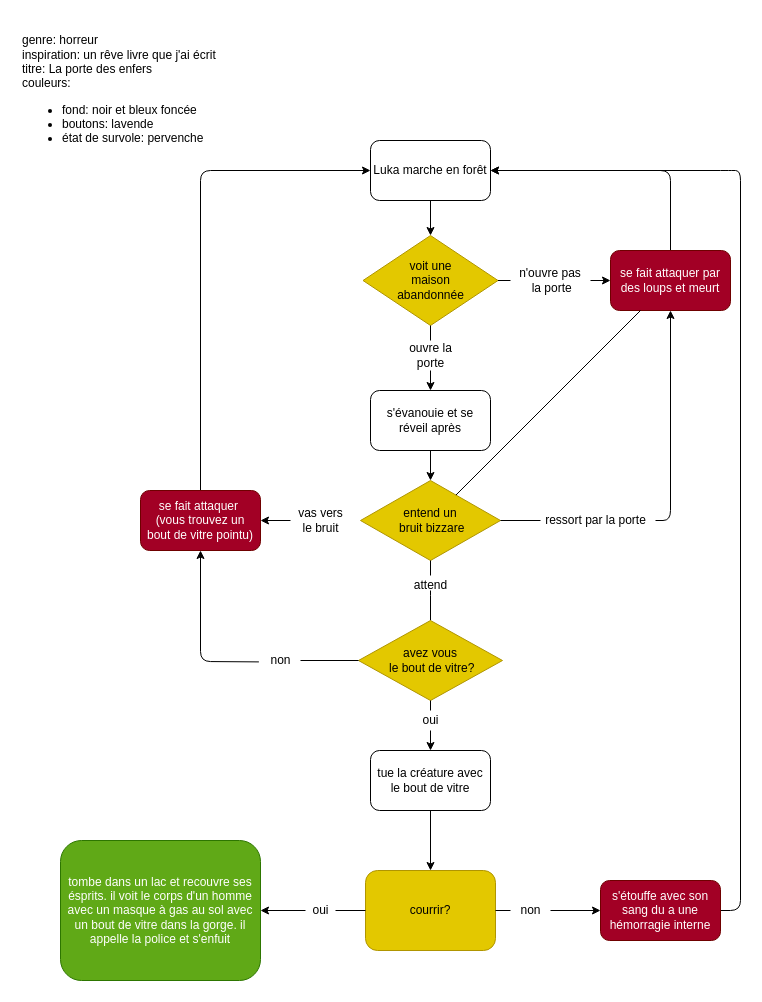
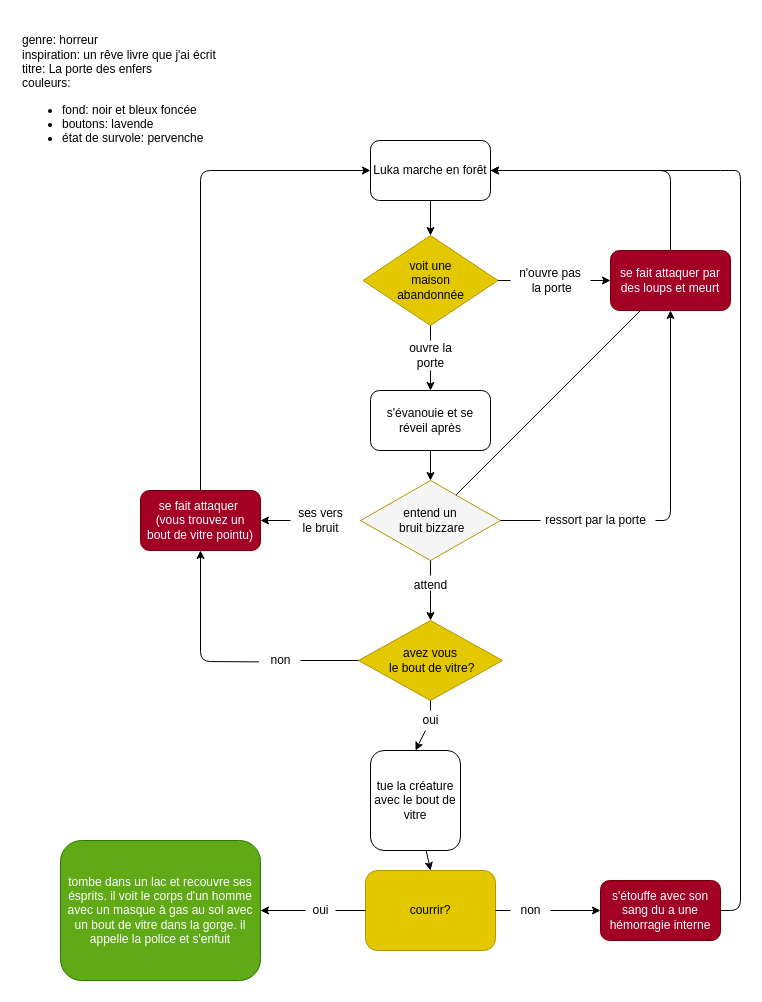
(321, 521) -> (321, 521)
(431, 521) -> (431, 521)
(431, 615) -> (431, 612)
(431, 781) -> (416, 801)
